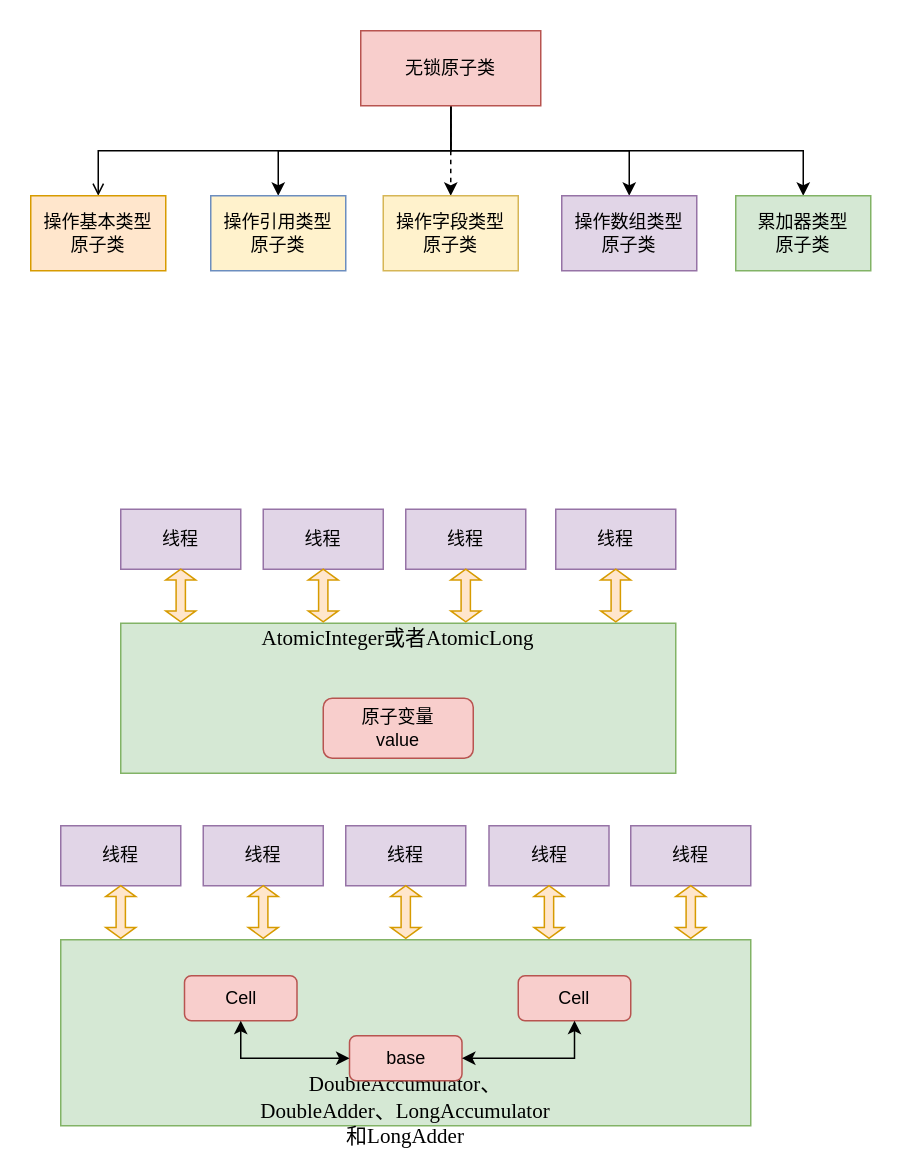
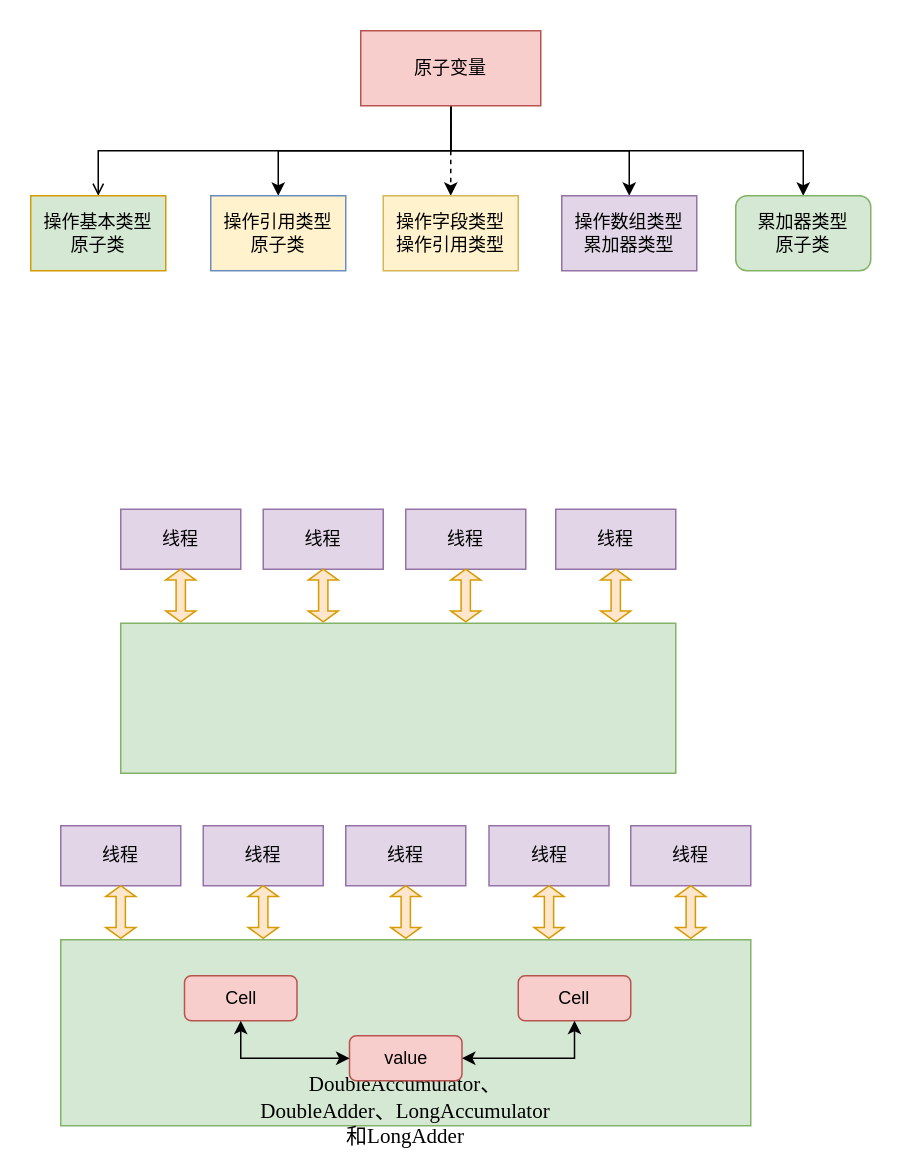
(451, 68) -> (451, 68)
(98, 233) -> (98, 233)
(451, 233) -> (451, 233)
(629, 233) -> (629, 233)
(803, 233) -> (803, 233)
(398, 638) -> none
(398, 728) -> none
(407, 1058) -> (407, 1058)
